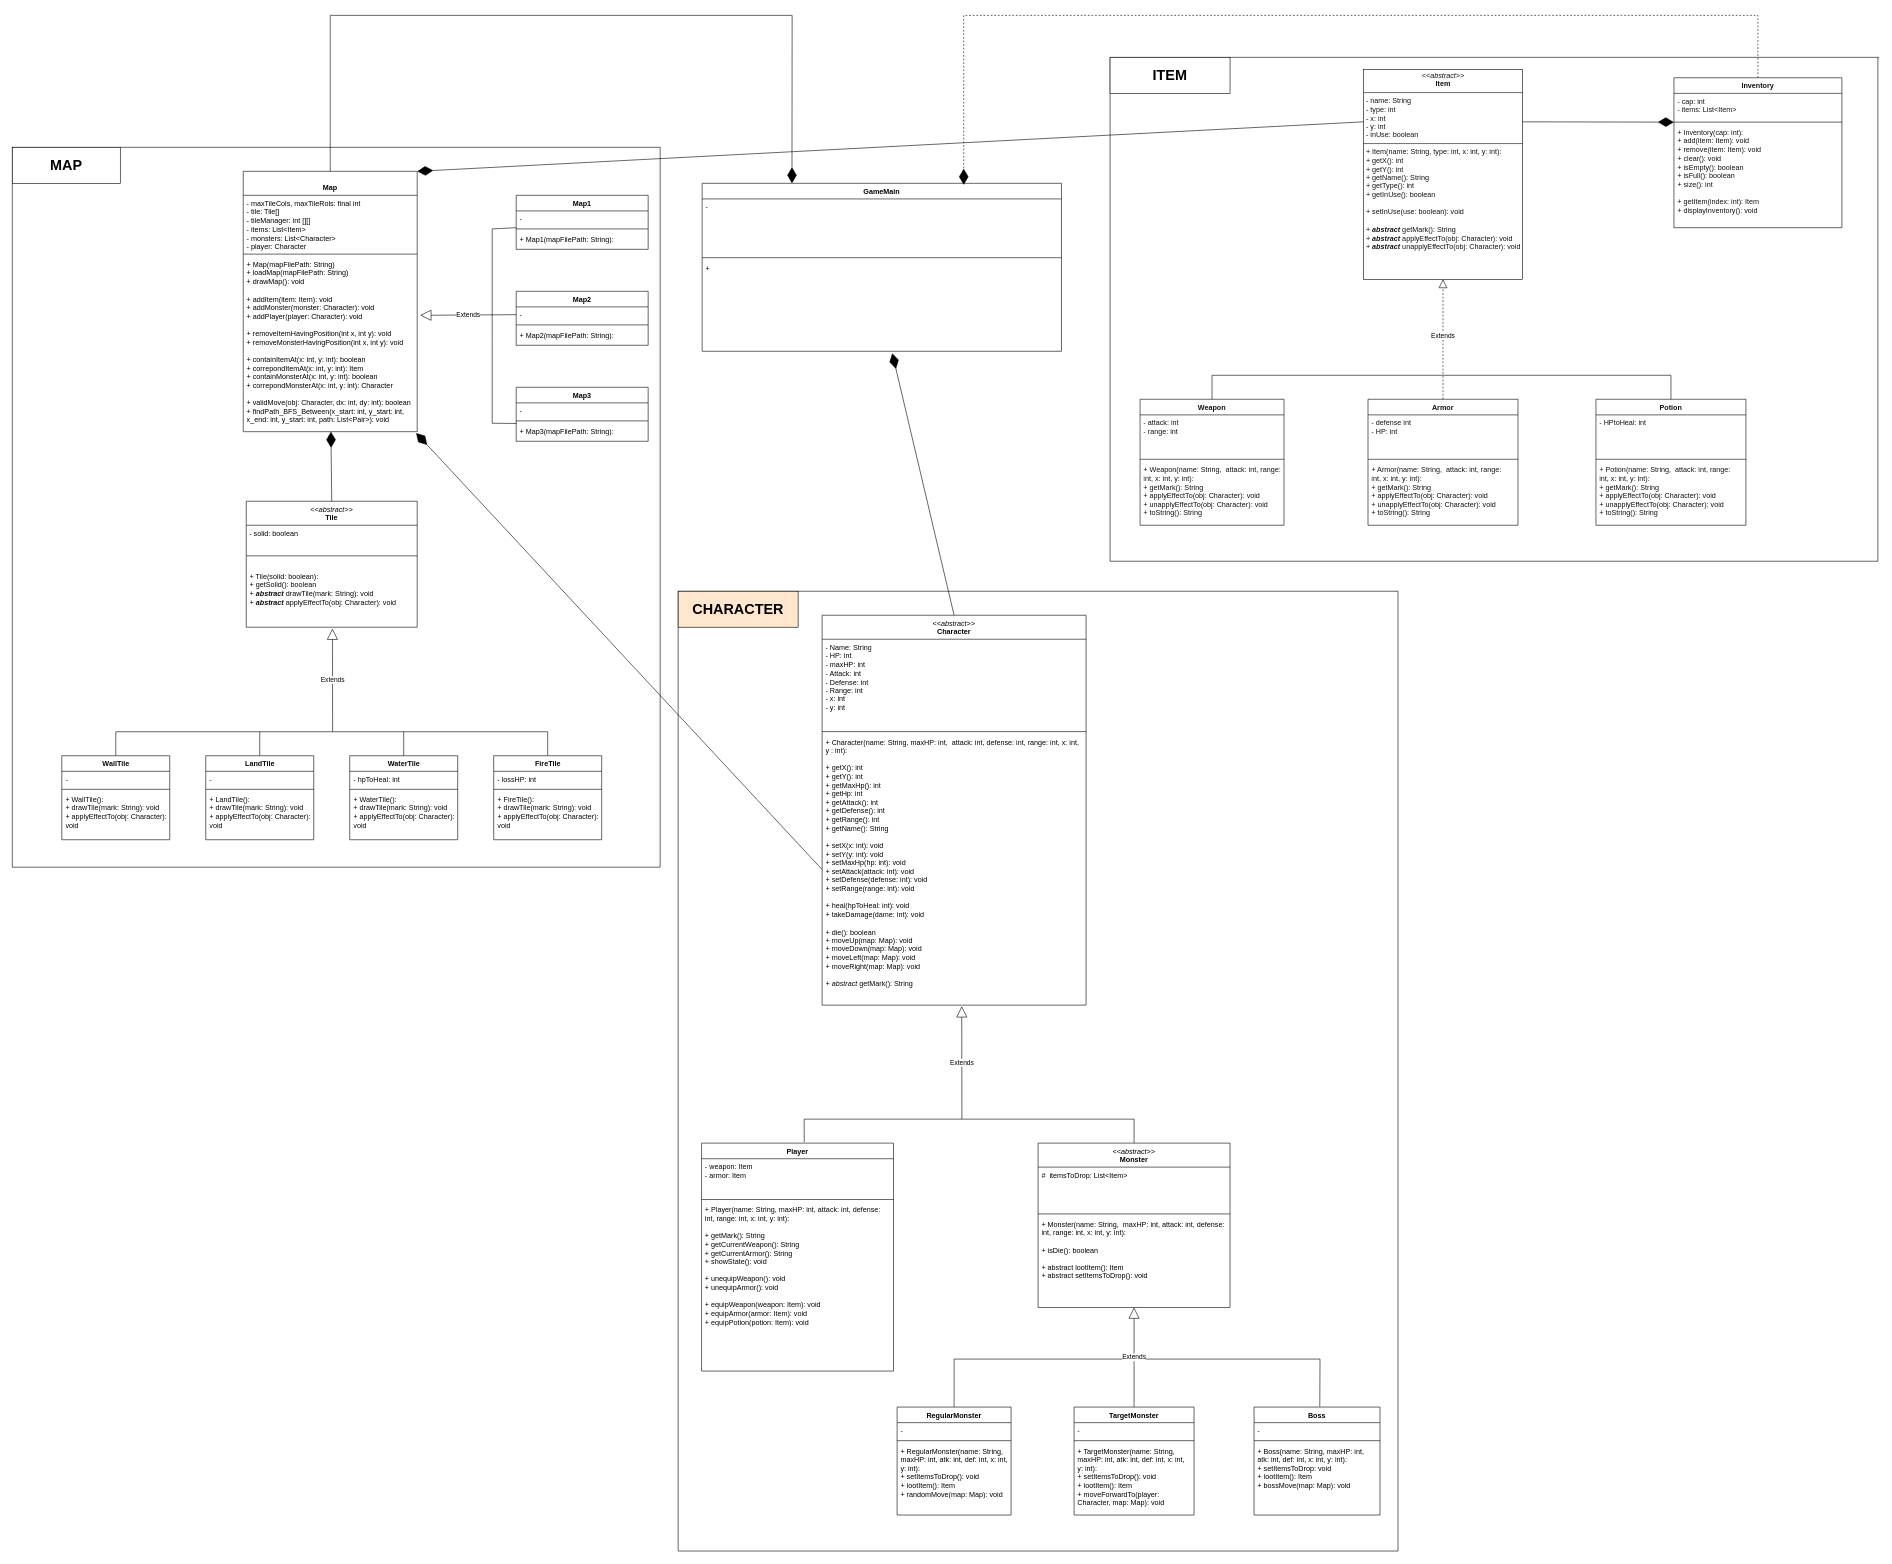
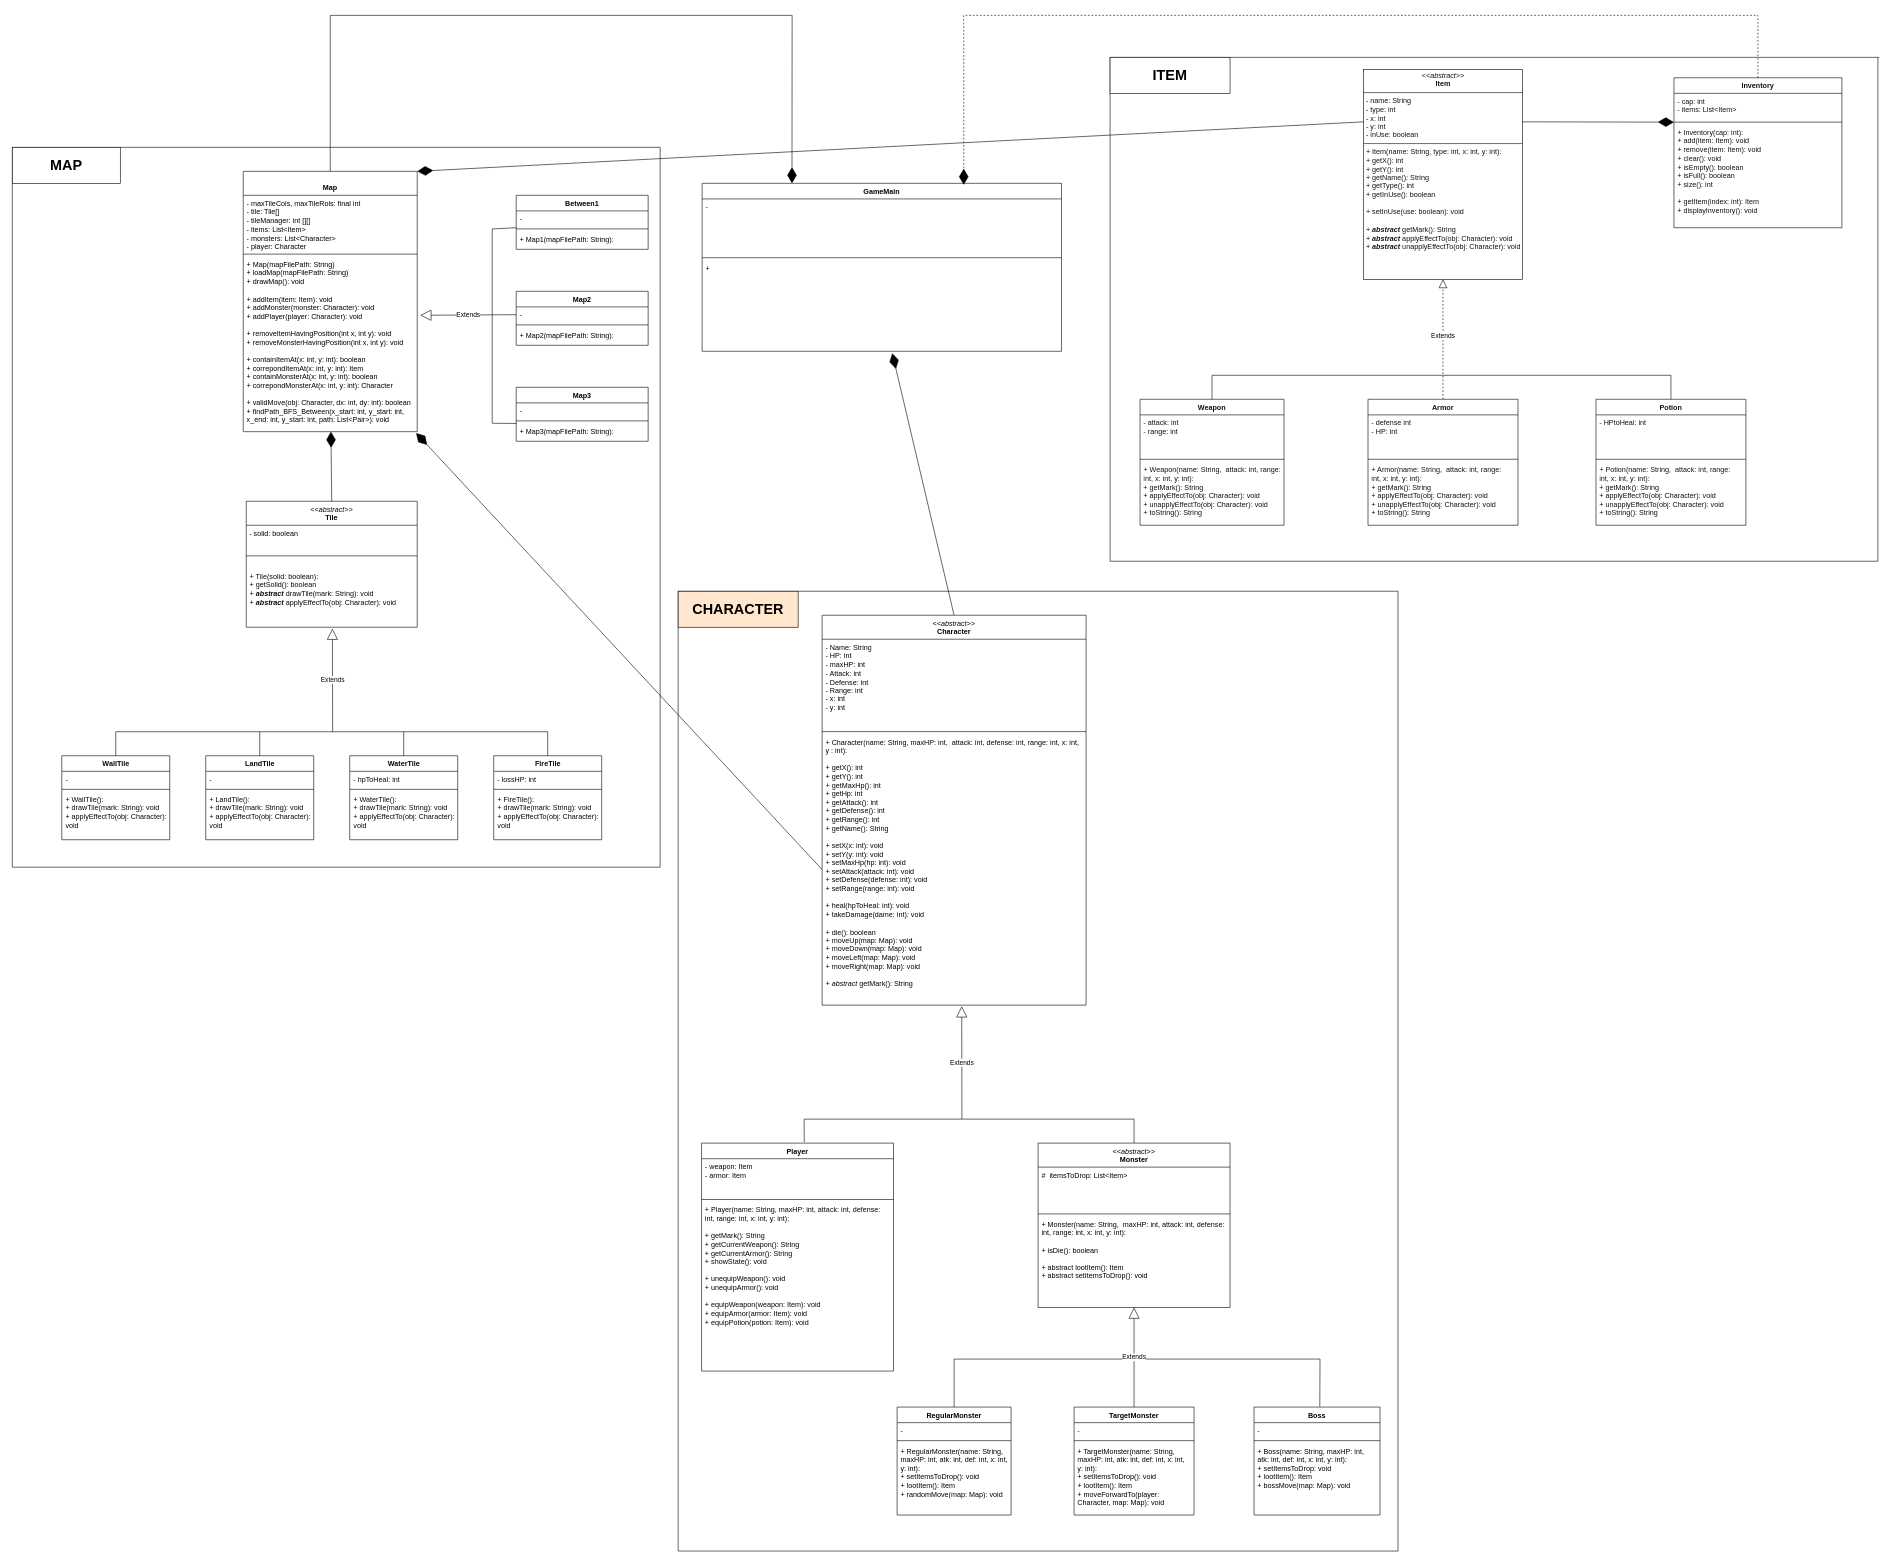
(582, 204) -> (582, 204)
